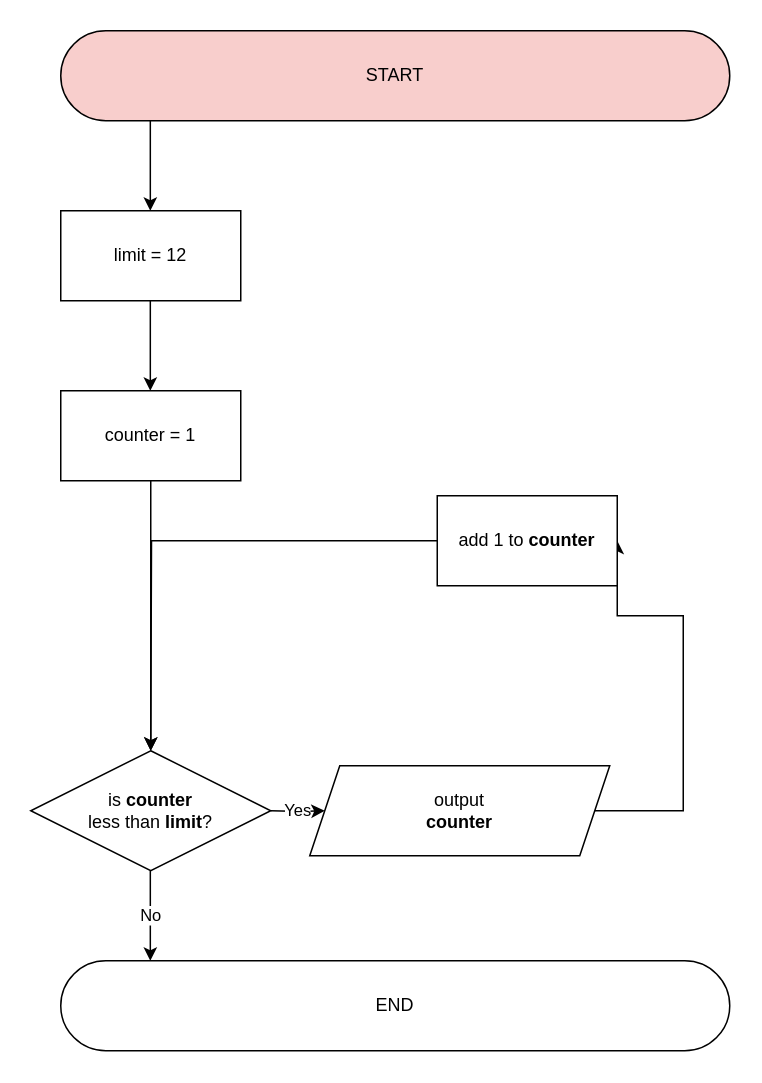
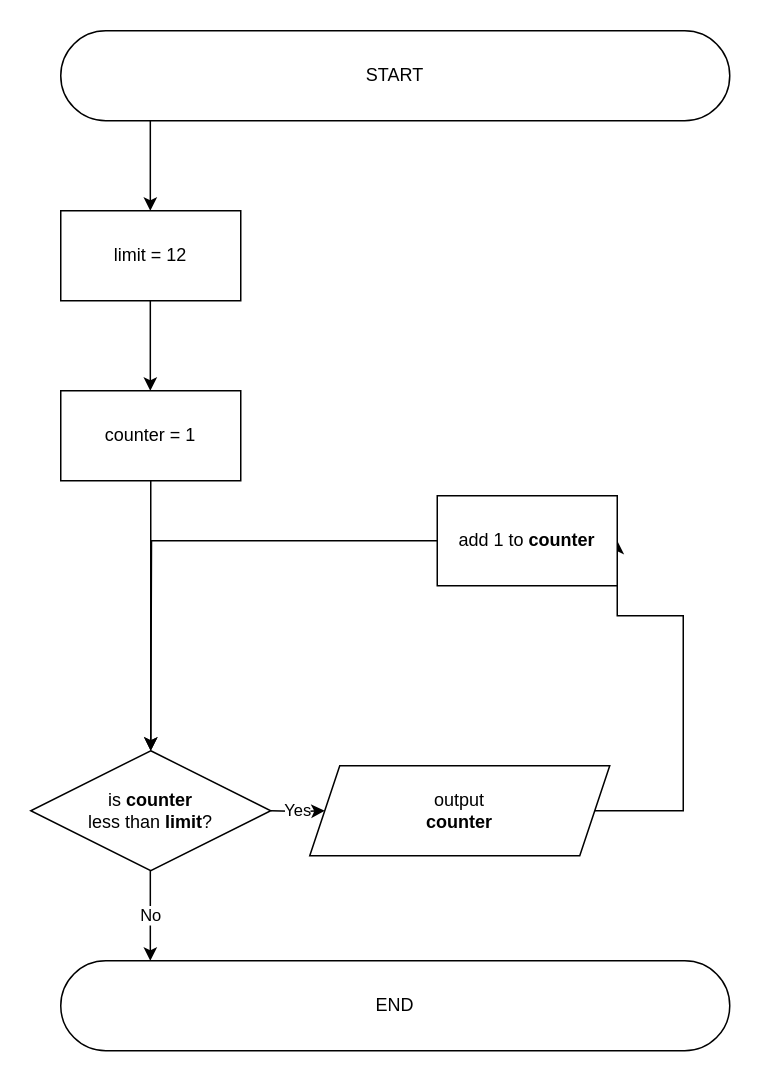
(395, 76) -> (395, 76)
